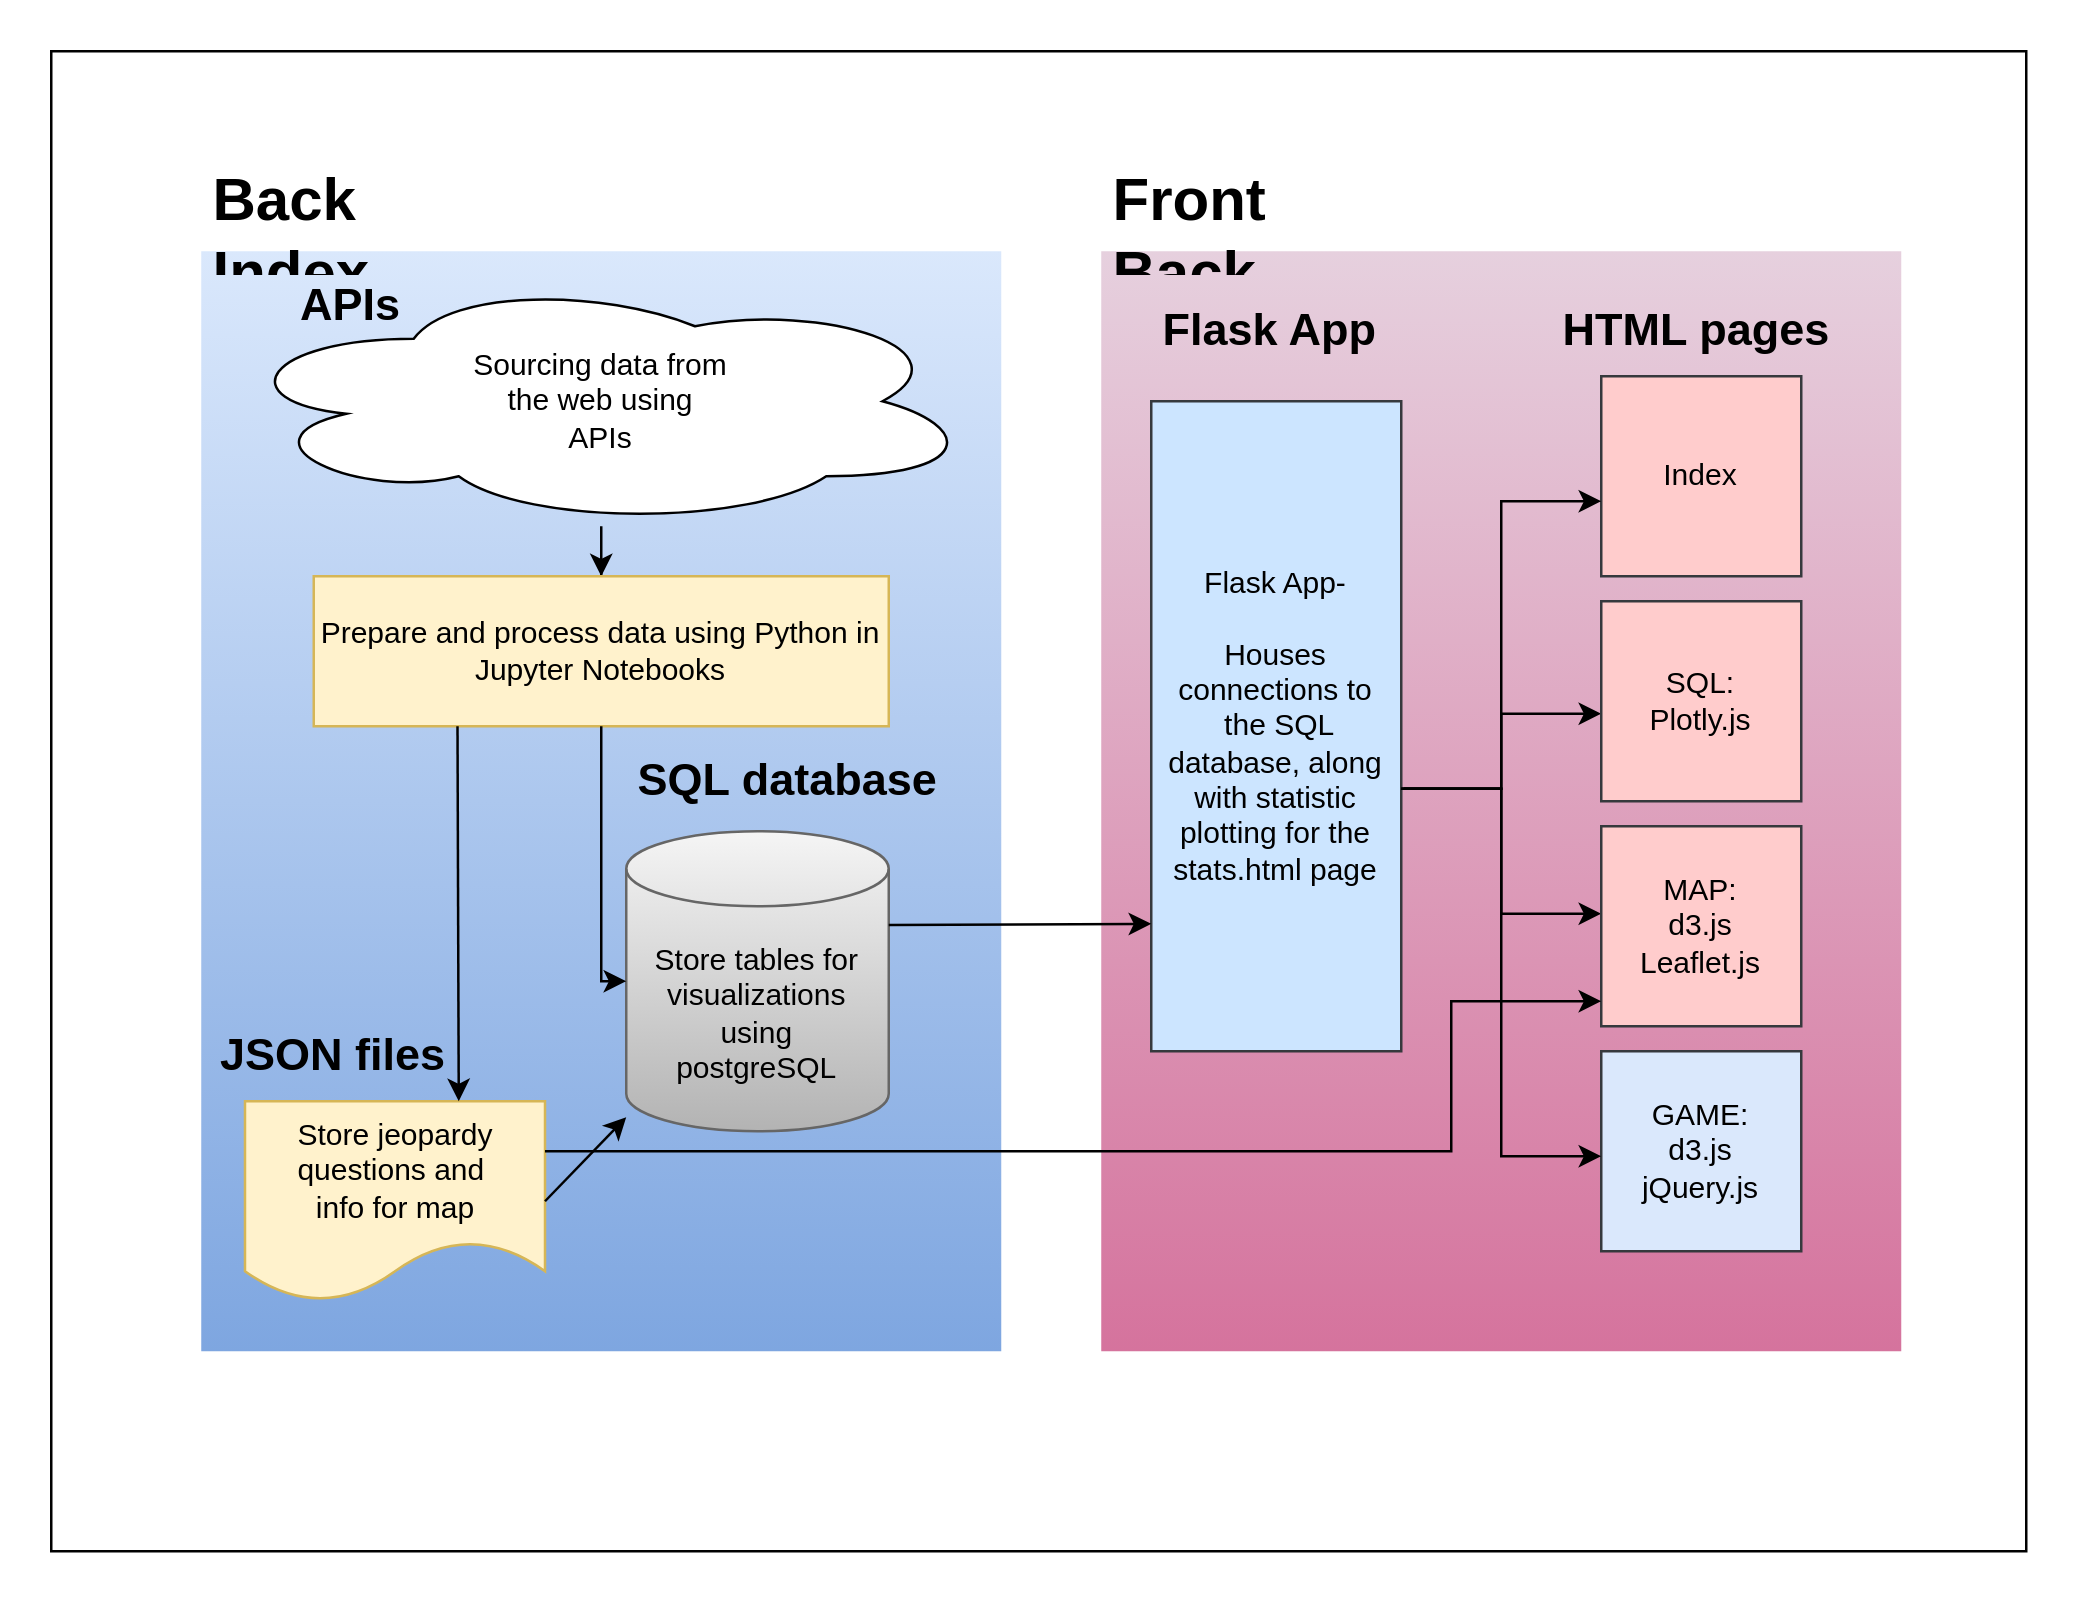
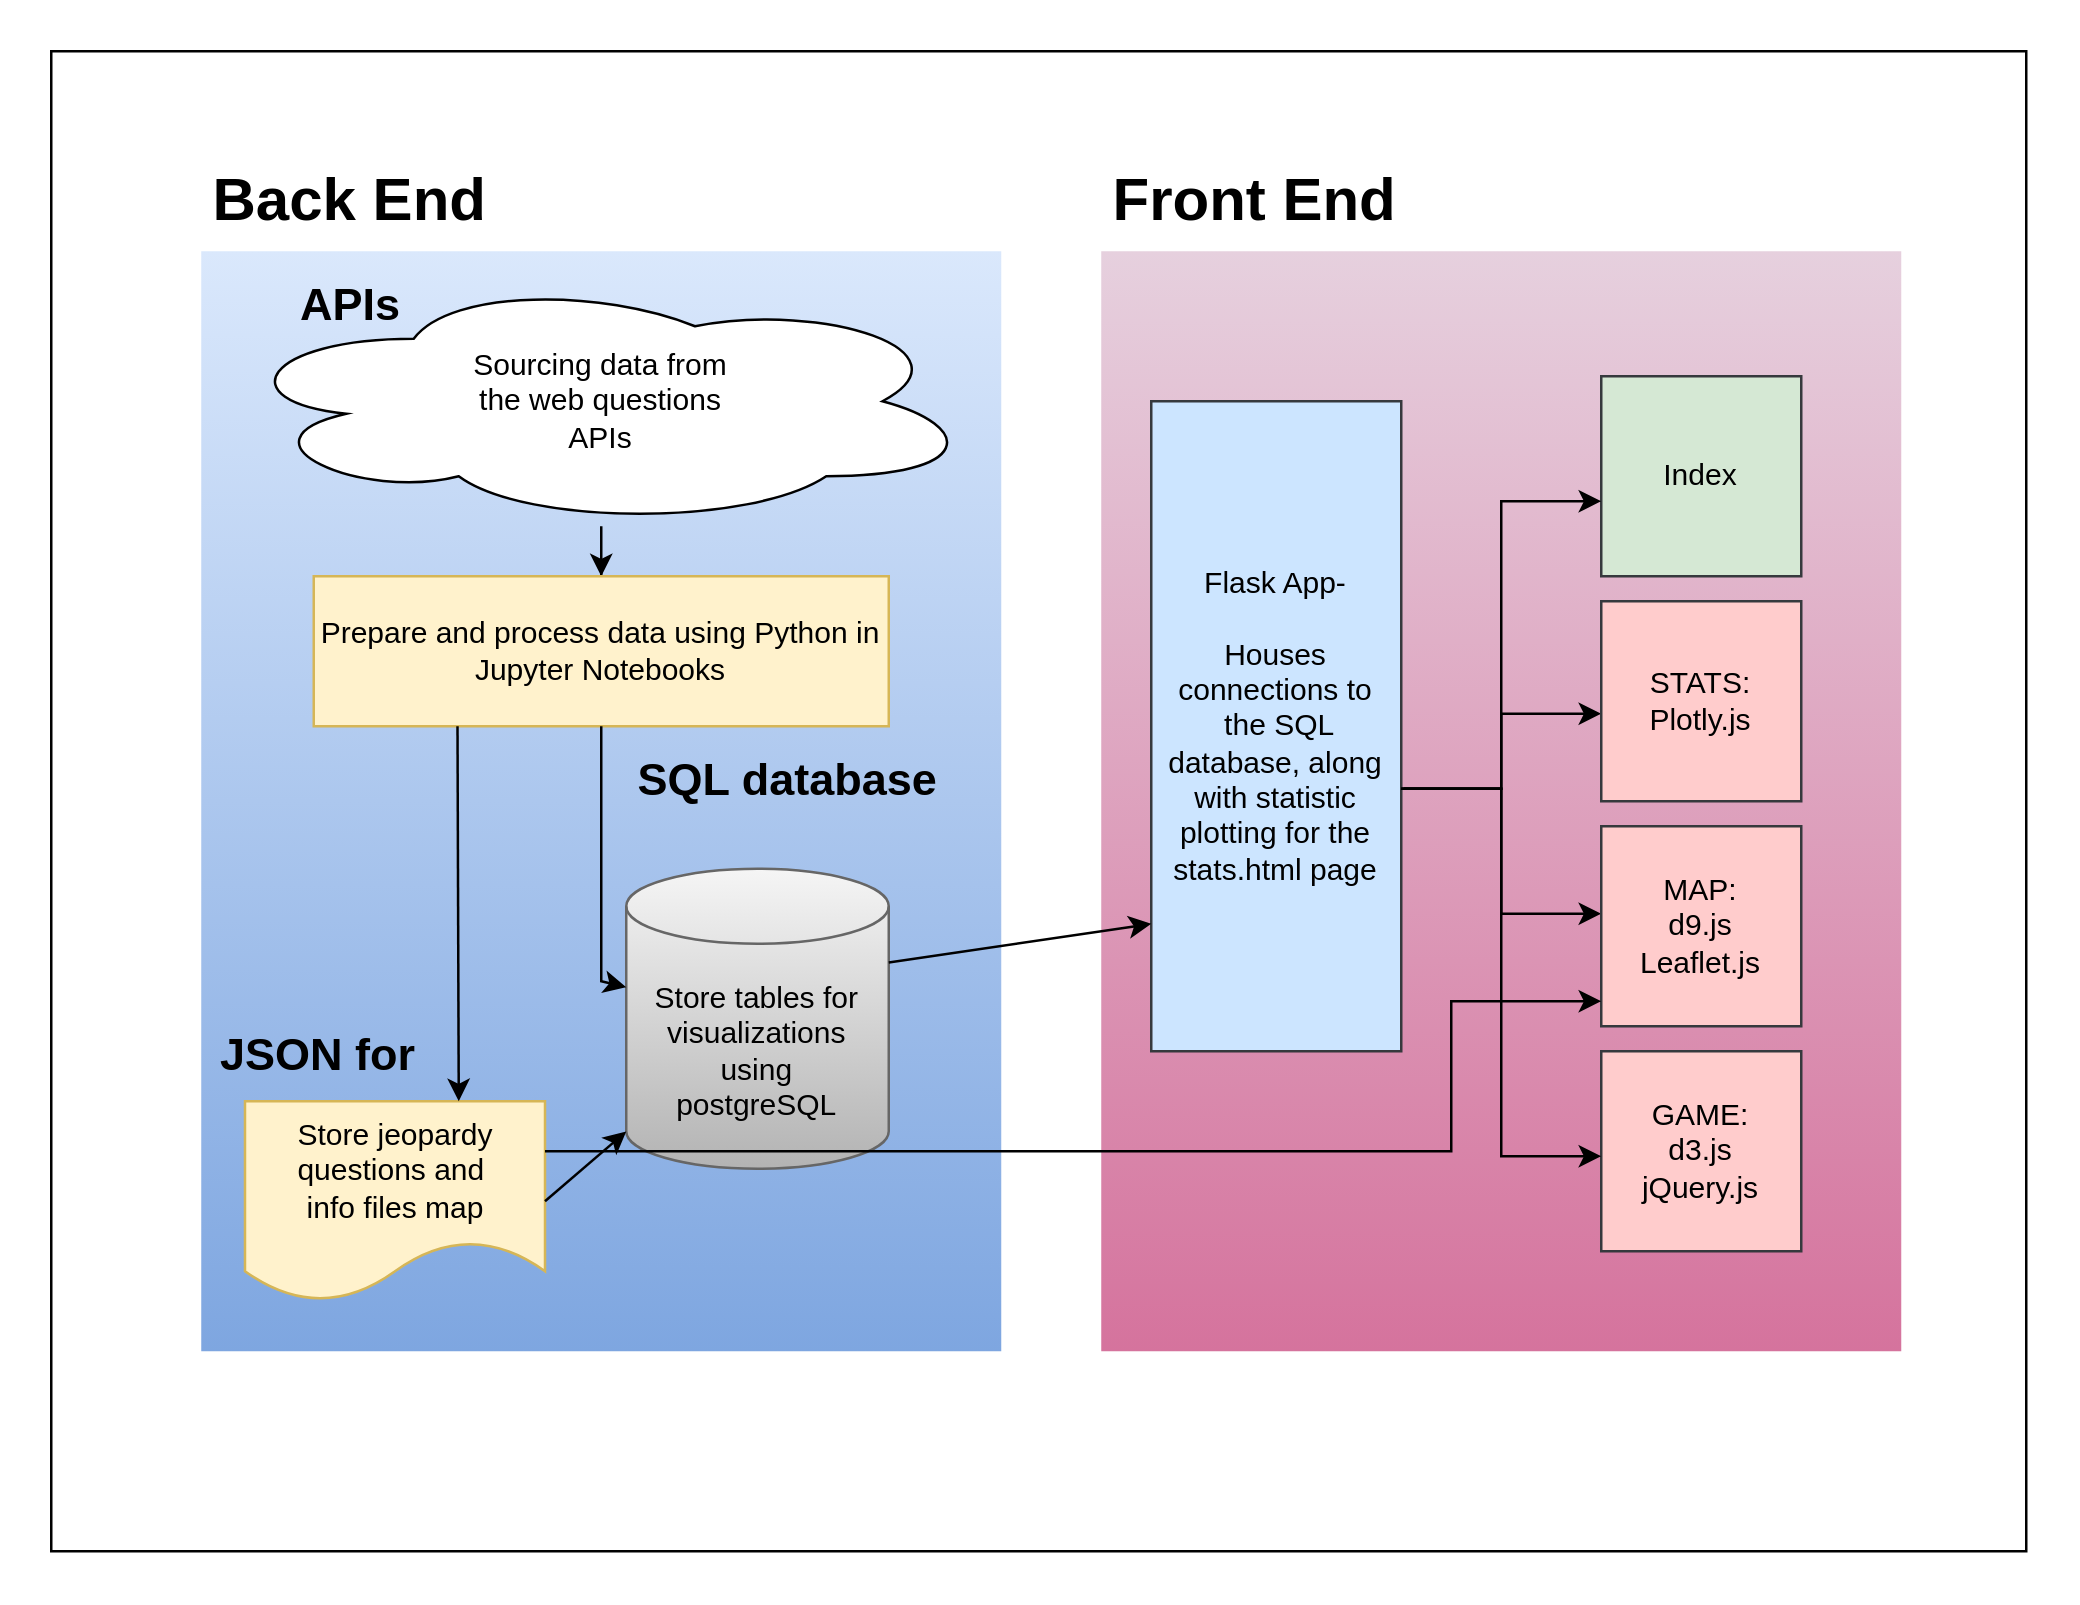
(294, 144) -> (277, 144)
(1194, 144) -> (1185, 144)
(1289, 326) -> none
(1714, 326) -> none
(601, 401) -> (601, 401)
(1701, 476) -> (1701, 476)
(1701, 701) -> (1701, 701)
(1701, 926) -> (1701, 926)
(758, 981) -> (758, 1019)
(294, 994) -> (285, 994)
(1701, 1151) -> (1701, 1151)
(396, 1171) -> (396, 1171)
